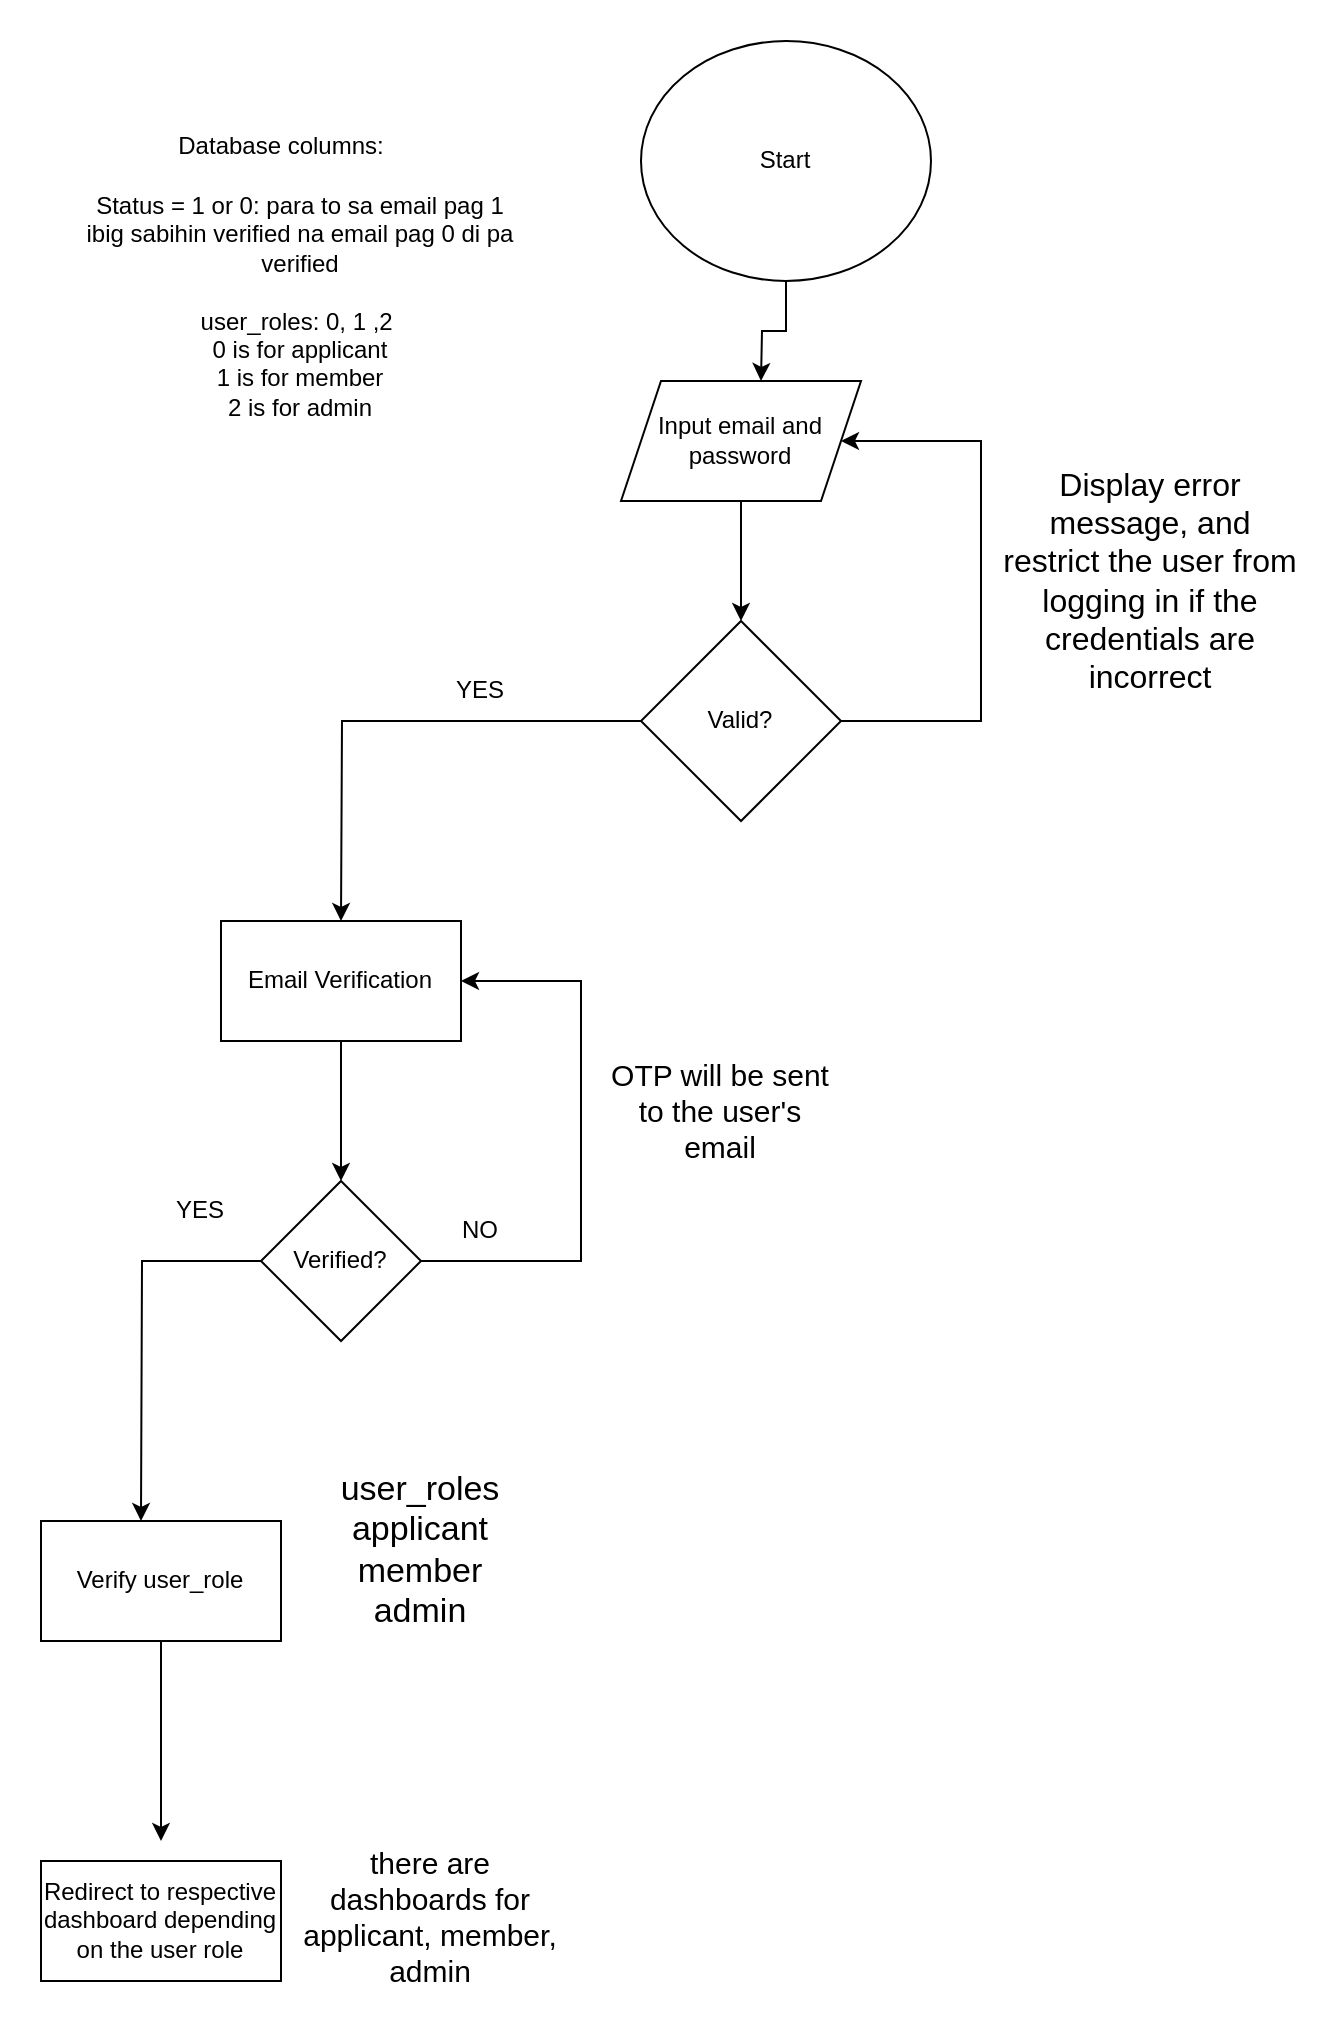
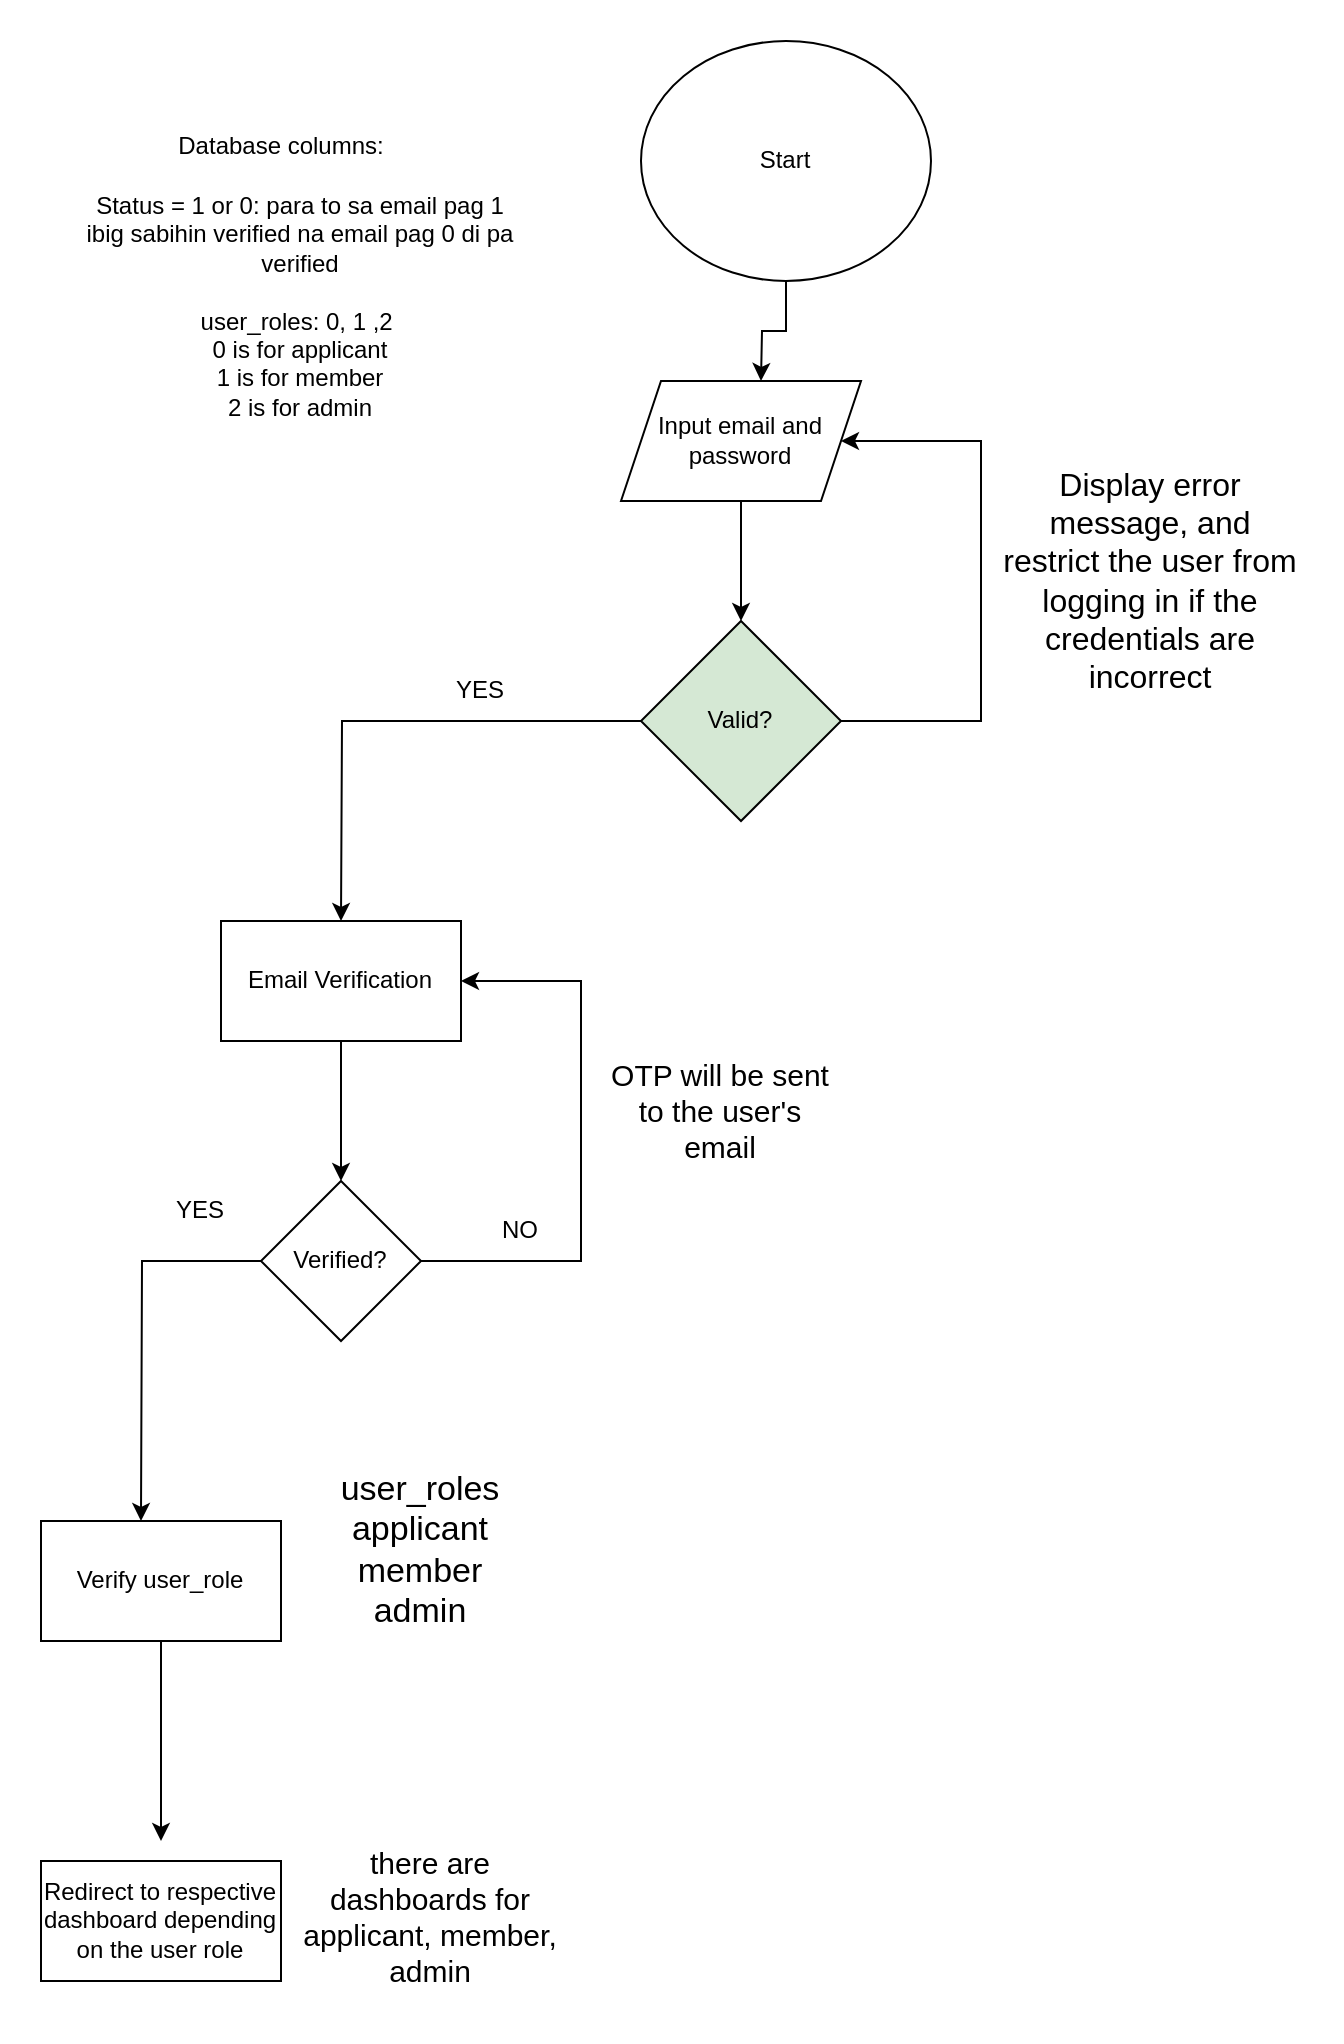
(741, 721) -> (741, 721)
(481, 1231) -> (521, 1231)
